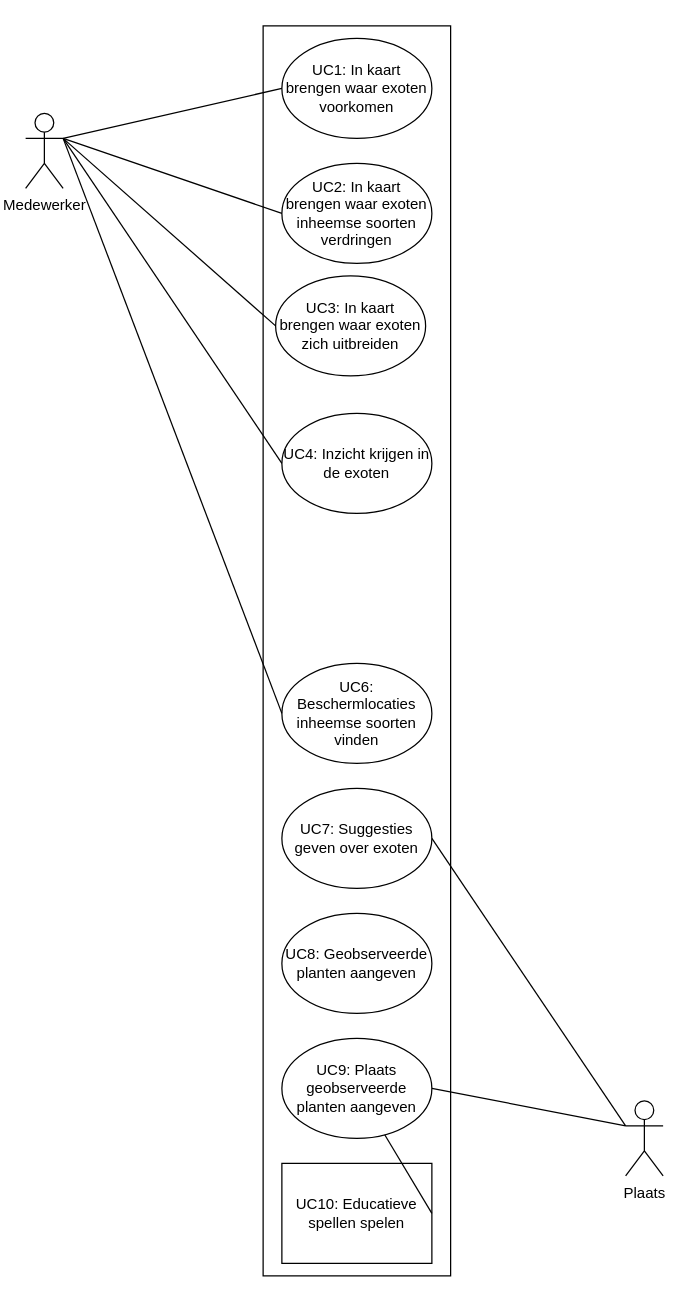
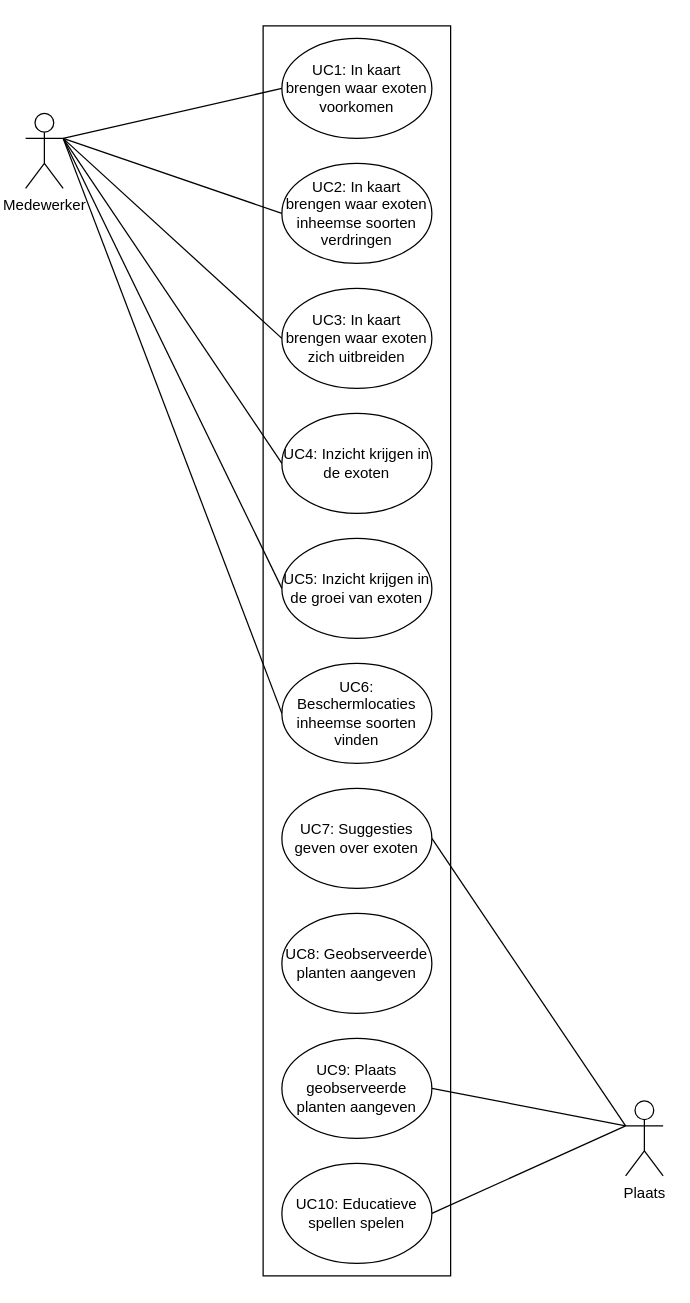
(351, 326) -> (357, 338)
none -> (176, 371)
none -> (357, 588)
(409, 1174) -> (527, 1170)
(357, 1213) -> (357, 1213)
